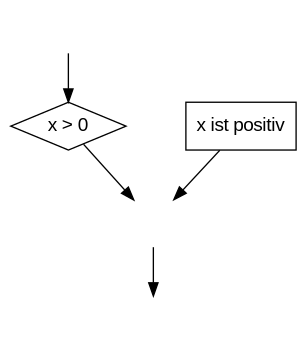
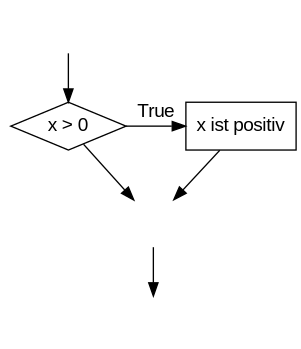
none -> (149, 126)
